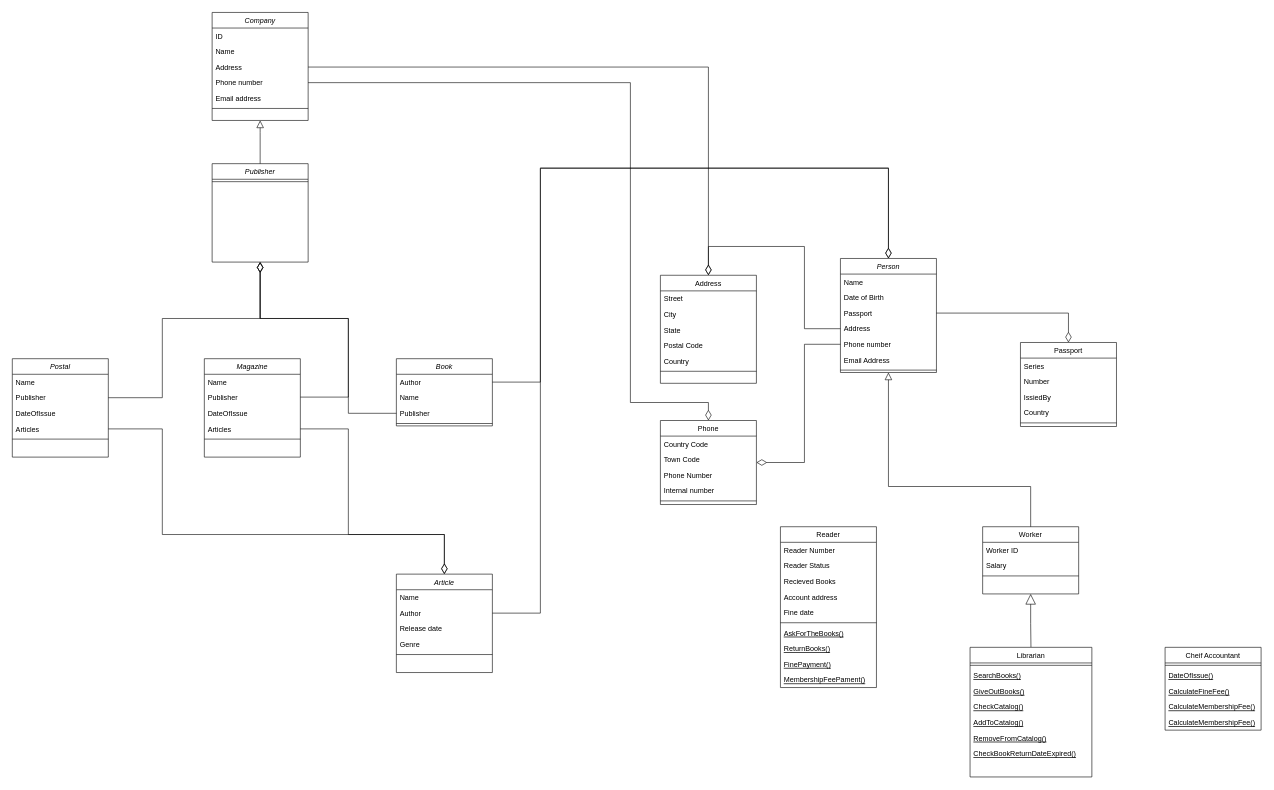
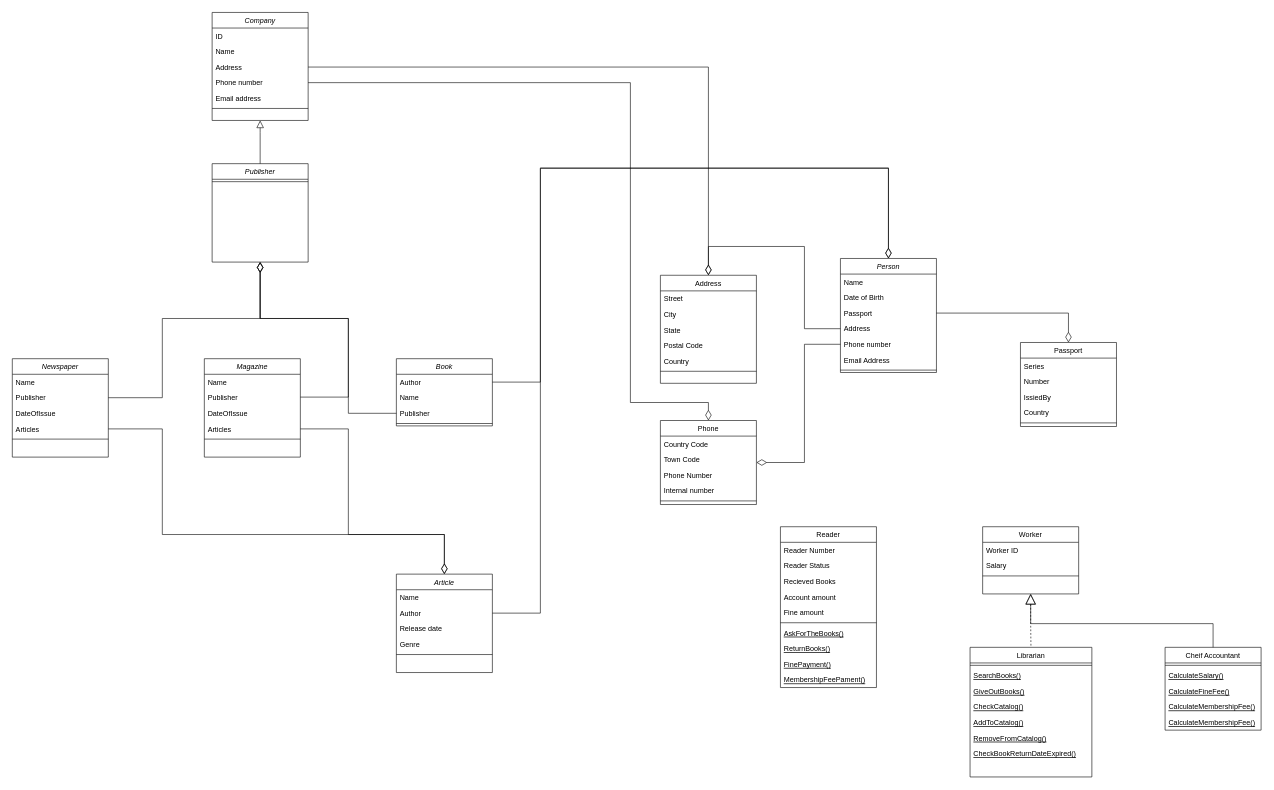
(60, 367) -> (60, 367)
(926, 486) -> none
(813, 597) -> (811, 597)
(800, 613) -> (804, 613)
none -> (1134, 623)
(1031, 636) -> (1031, 636)
(1194, 676) -> (1200, 676)
